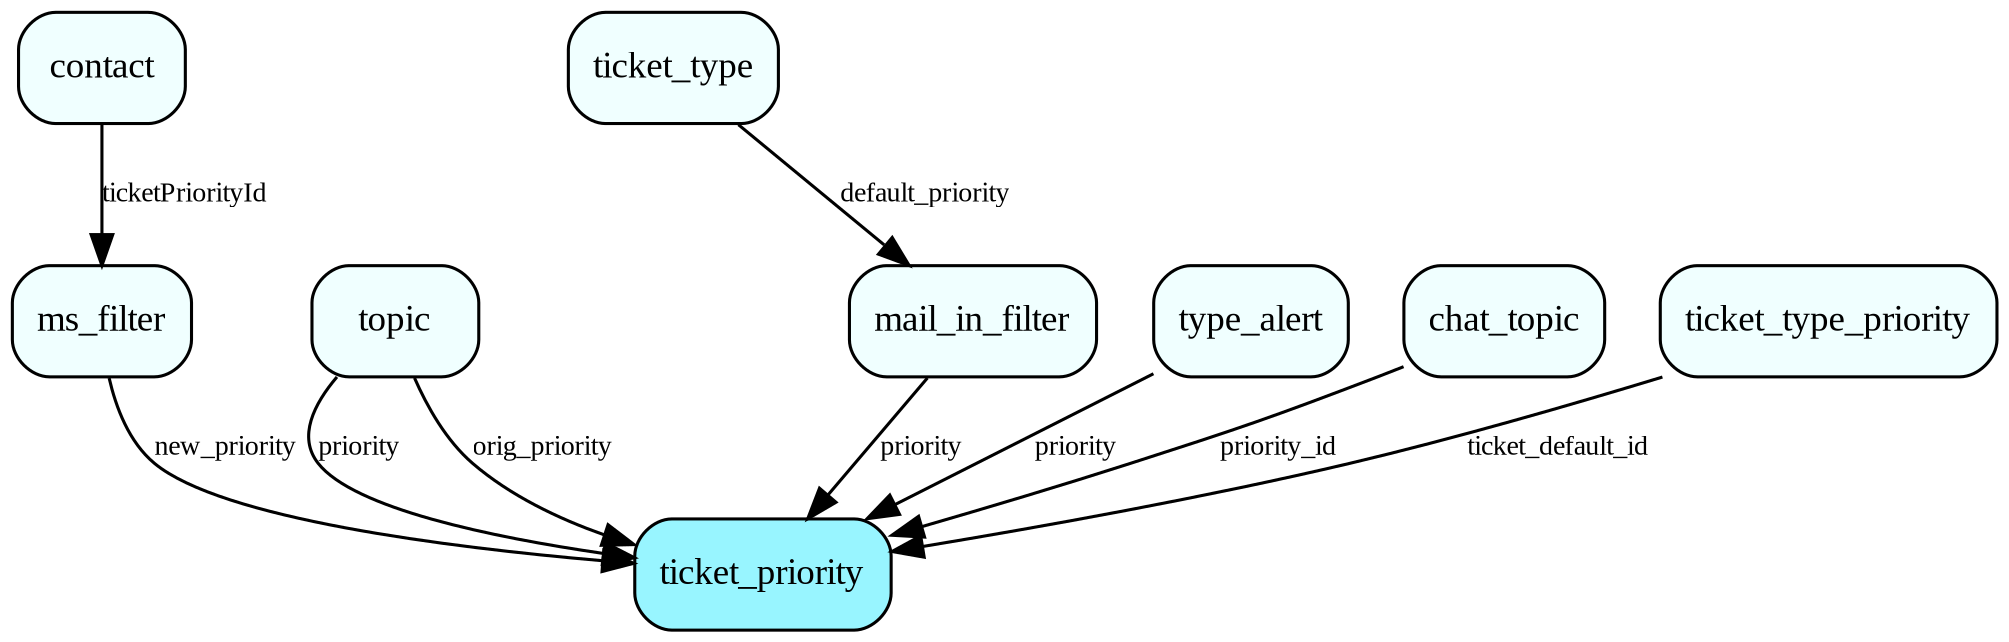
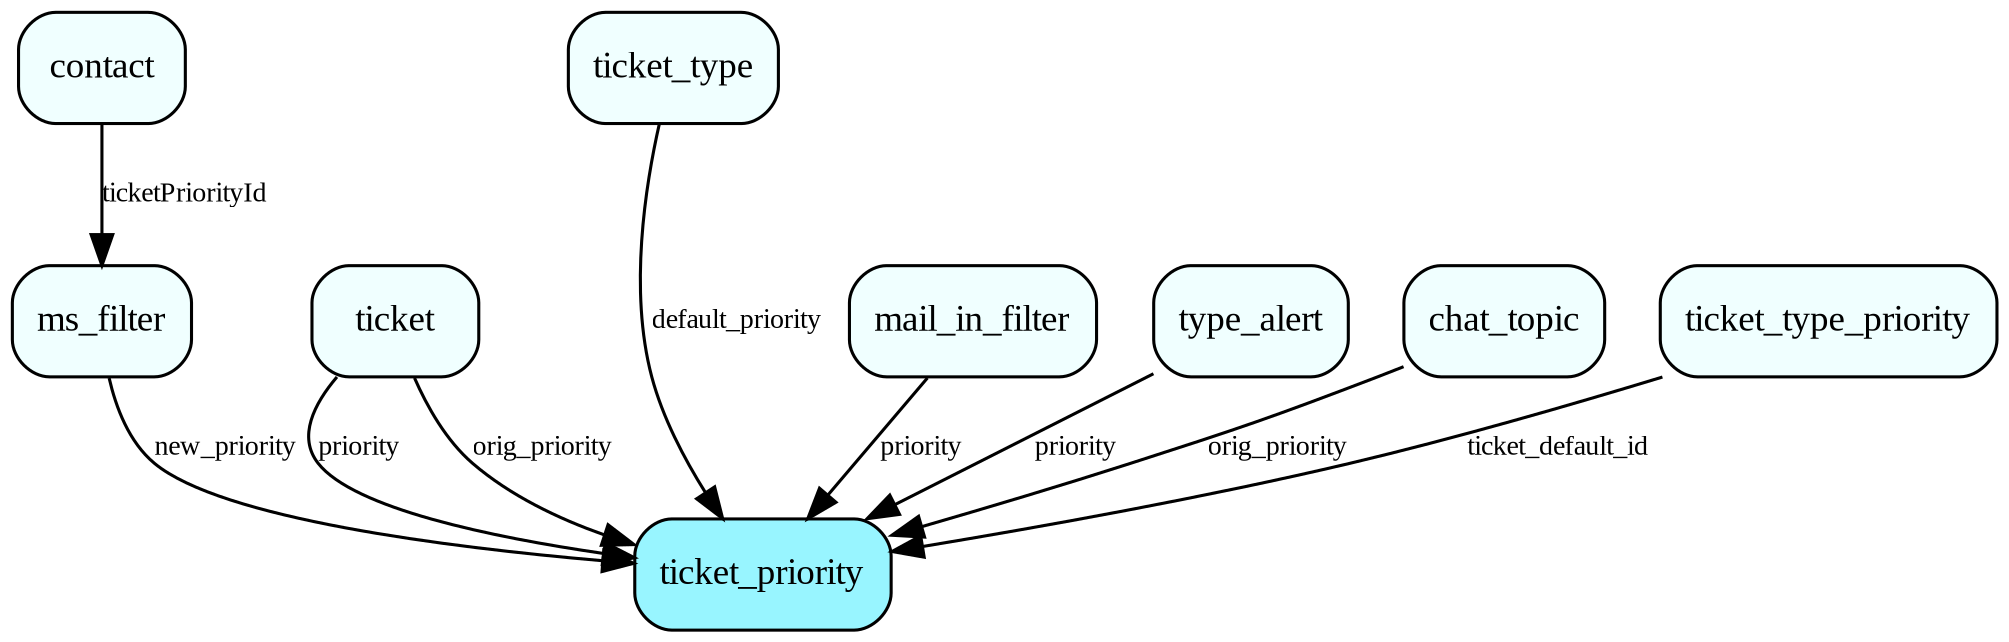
(811, 185) -> (642, 314)
(395, 321) -> (395, 321)
(1279, 448) -> (1279, 448)
